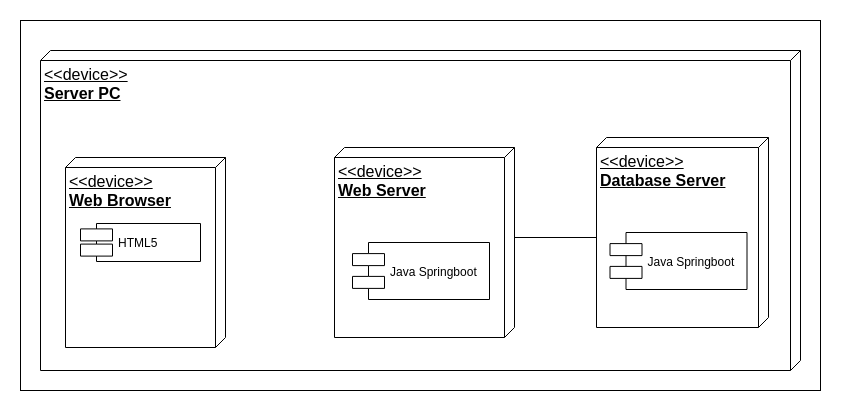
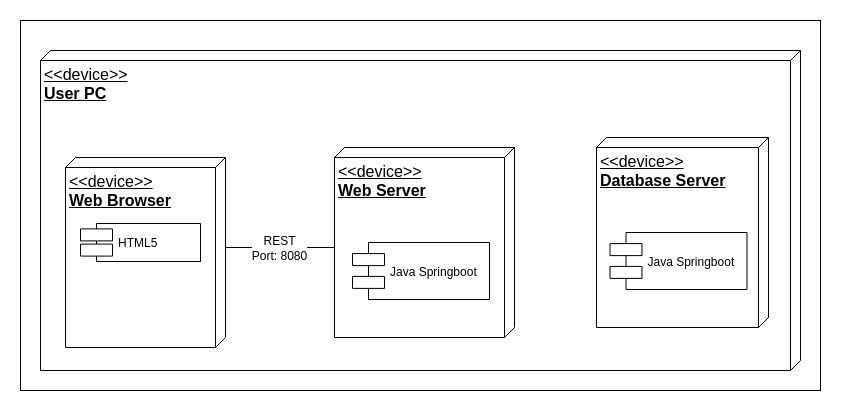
(77, 80) -> (77, 80)
(555, 238) -> none
none -> (320, 248)
